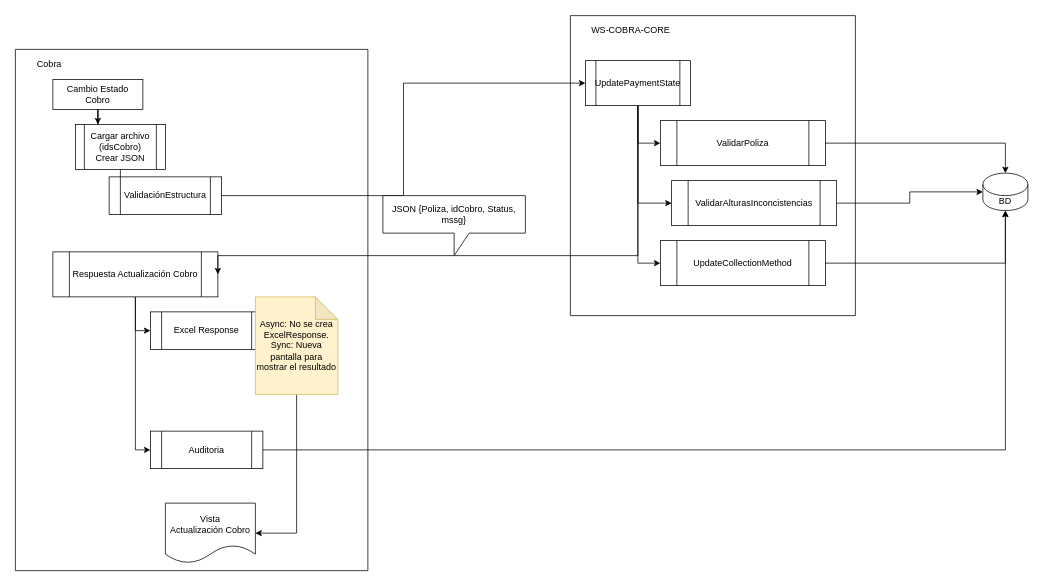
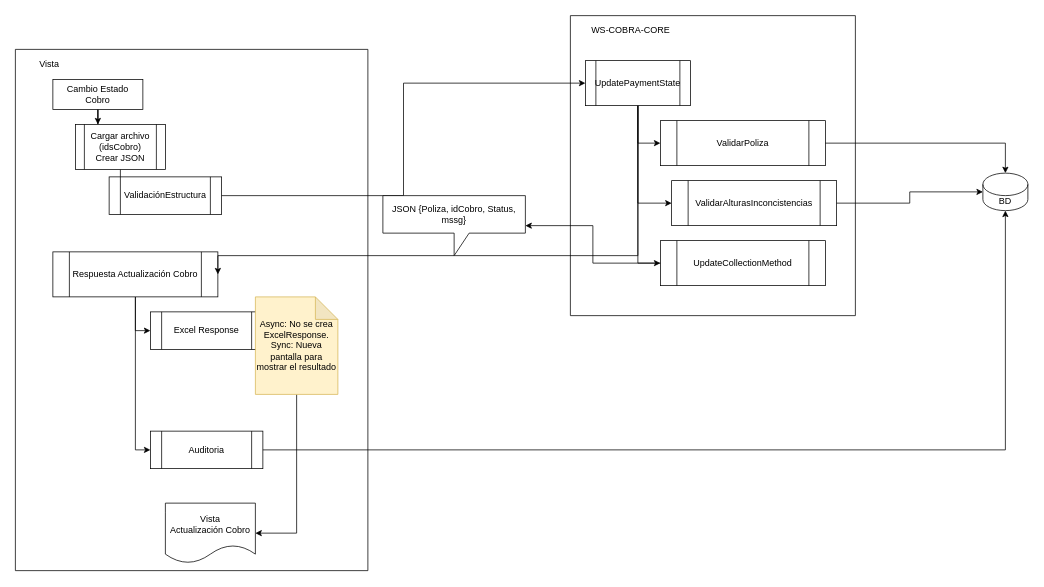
(50, 64) -> (50, 64)
(914, 263) -> (564, 225)
